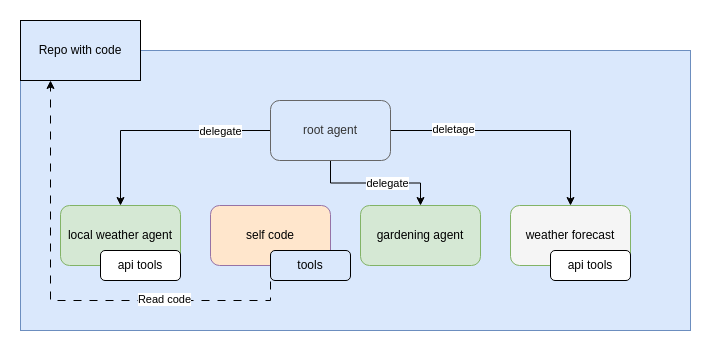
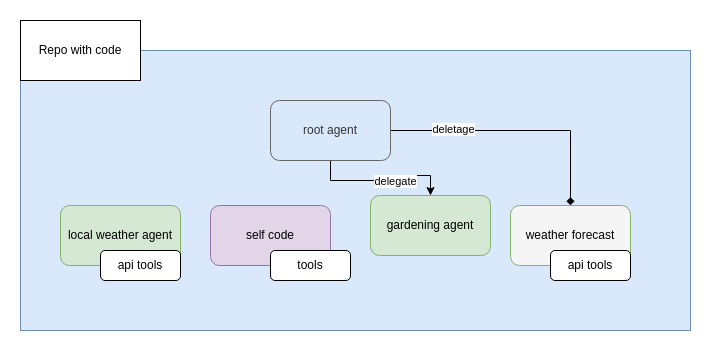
(81, 51) -> (81, 51)
(162, 131) -> none
(571, 197) -> (571, 197)
(271, 236) -> (271, 236)
(421, 236) -> (431, 226)
(311, 266) -> (311, 266)
(65, 301) -> none
